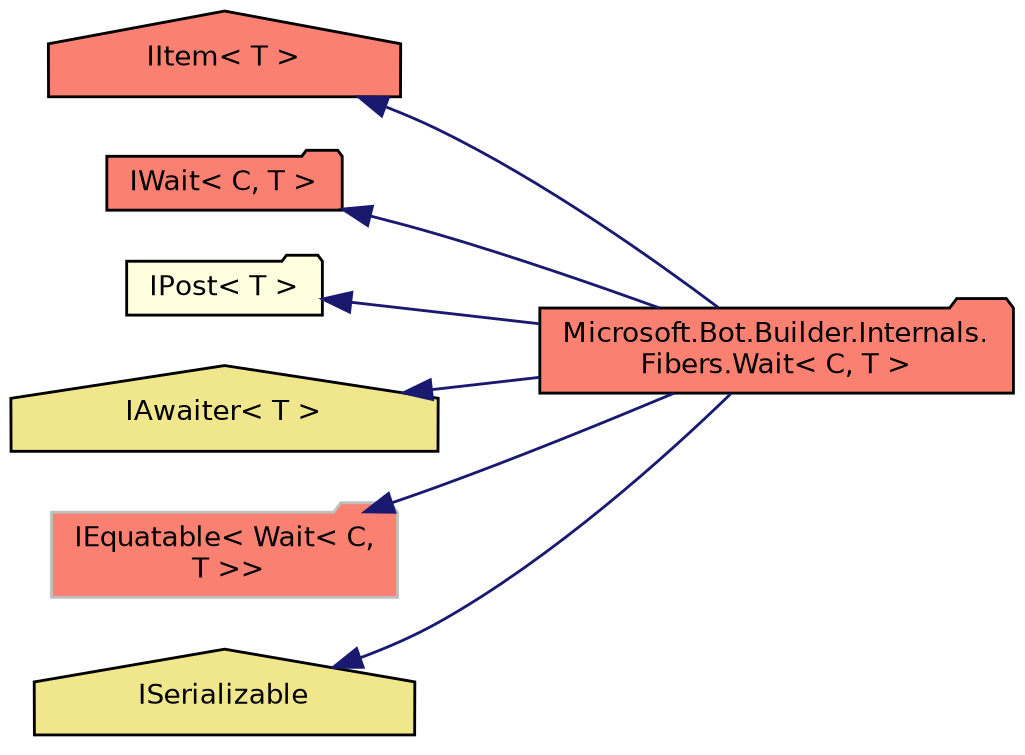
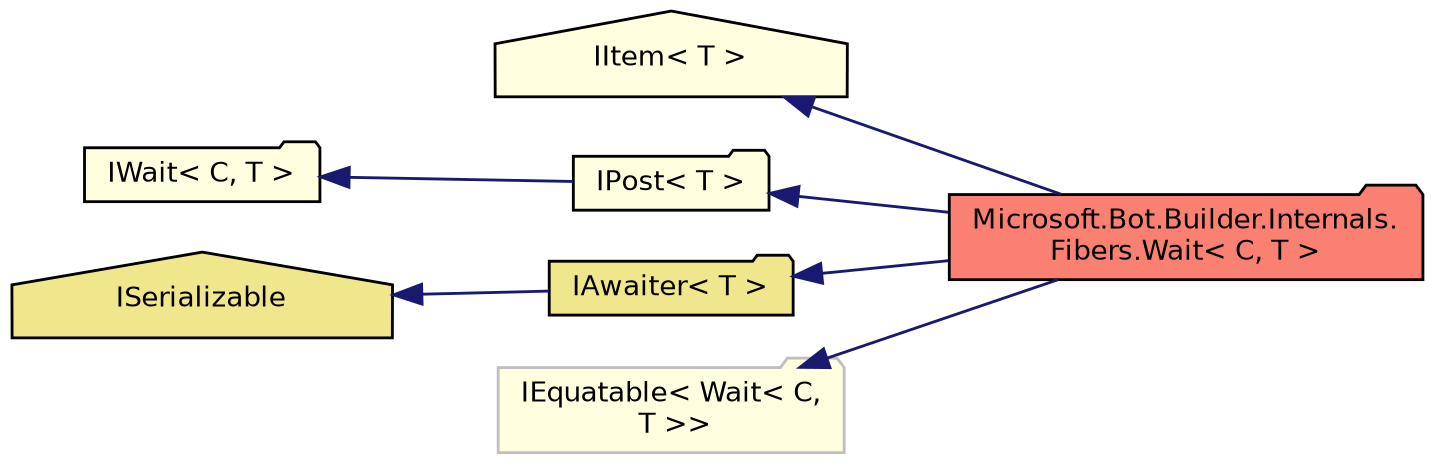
(225, 58) -> (671, 58)
(225, 183) -> (202, 175)
(516, 259) -> (461, 179)
(225, 413) -> (671, 288)
(557, 543) -> (486, 293)
(225, 555) -> (671, 410)
